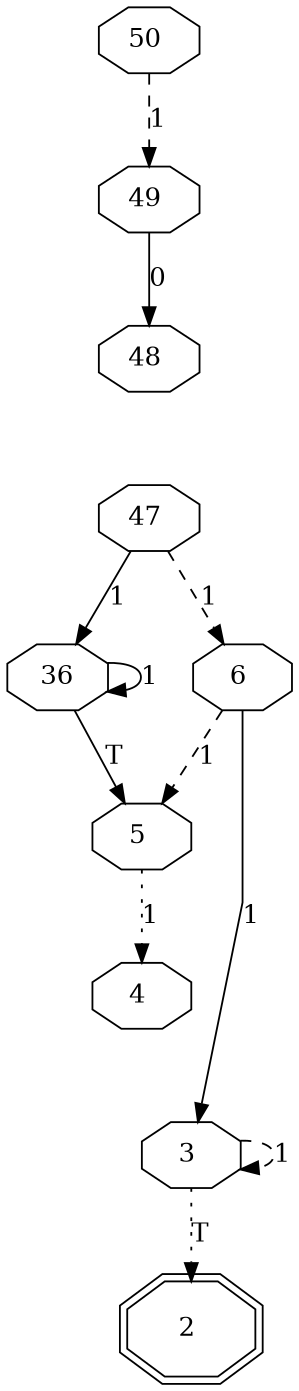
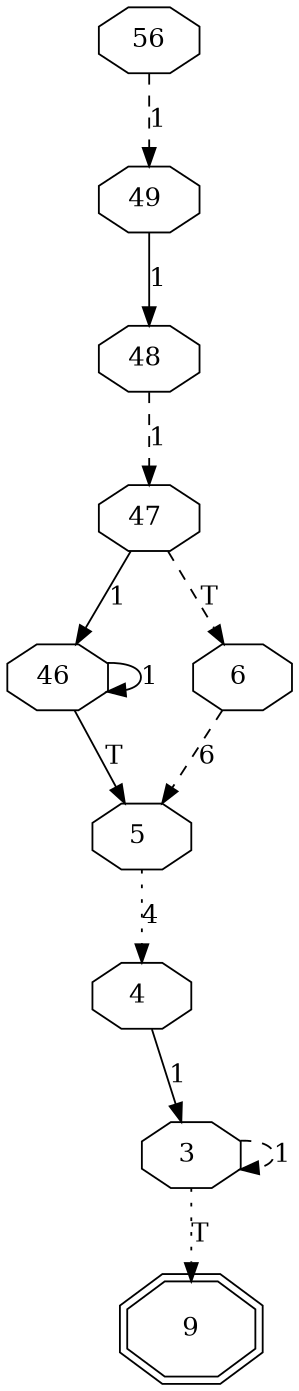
(149, 40) -> (149, 40)
(158, 279) -> (158, 279)
none -> (149, 429)
(210, 598) -> (210, 598)
(58, 677) -> (58, 677)
(208, 757) -> (208, 757)
(241, 909) -> (164, 1067)
(151, 916) -> (151, 916)
(191, 1329) -> (191, 1329)
